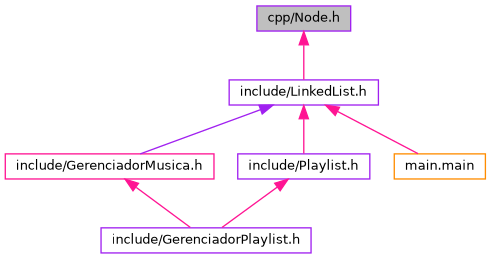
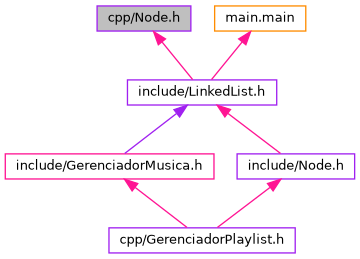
(378, 133) -> (227, 61)
(304, 166) -> (296, 166)
(206, 240) -> (202, 240)
